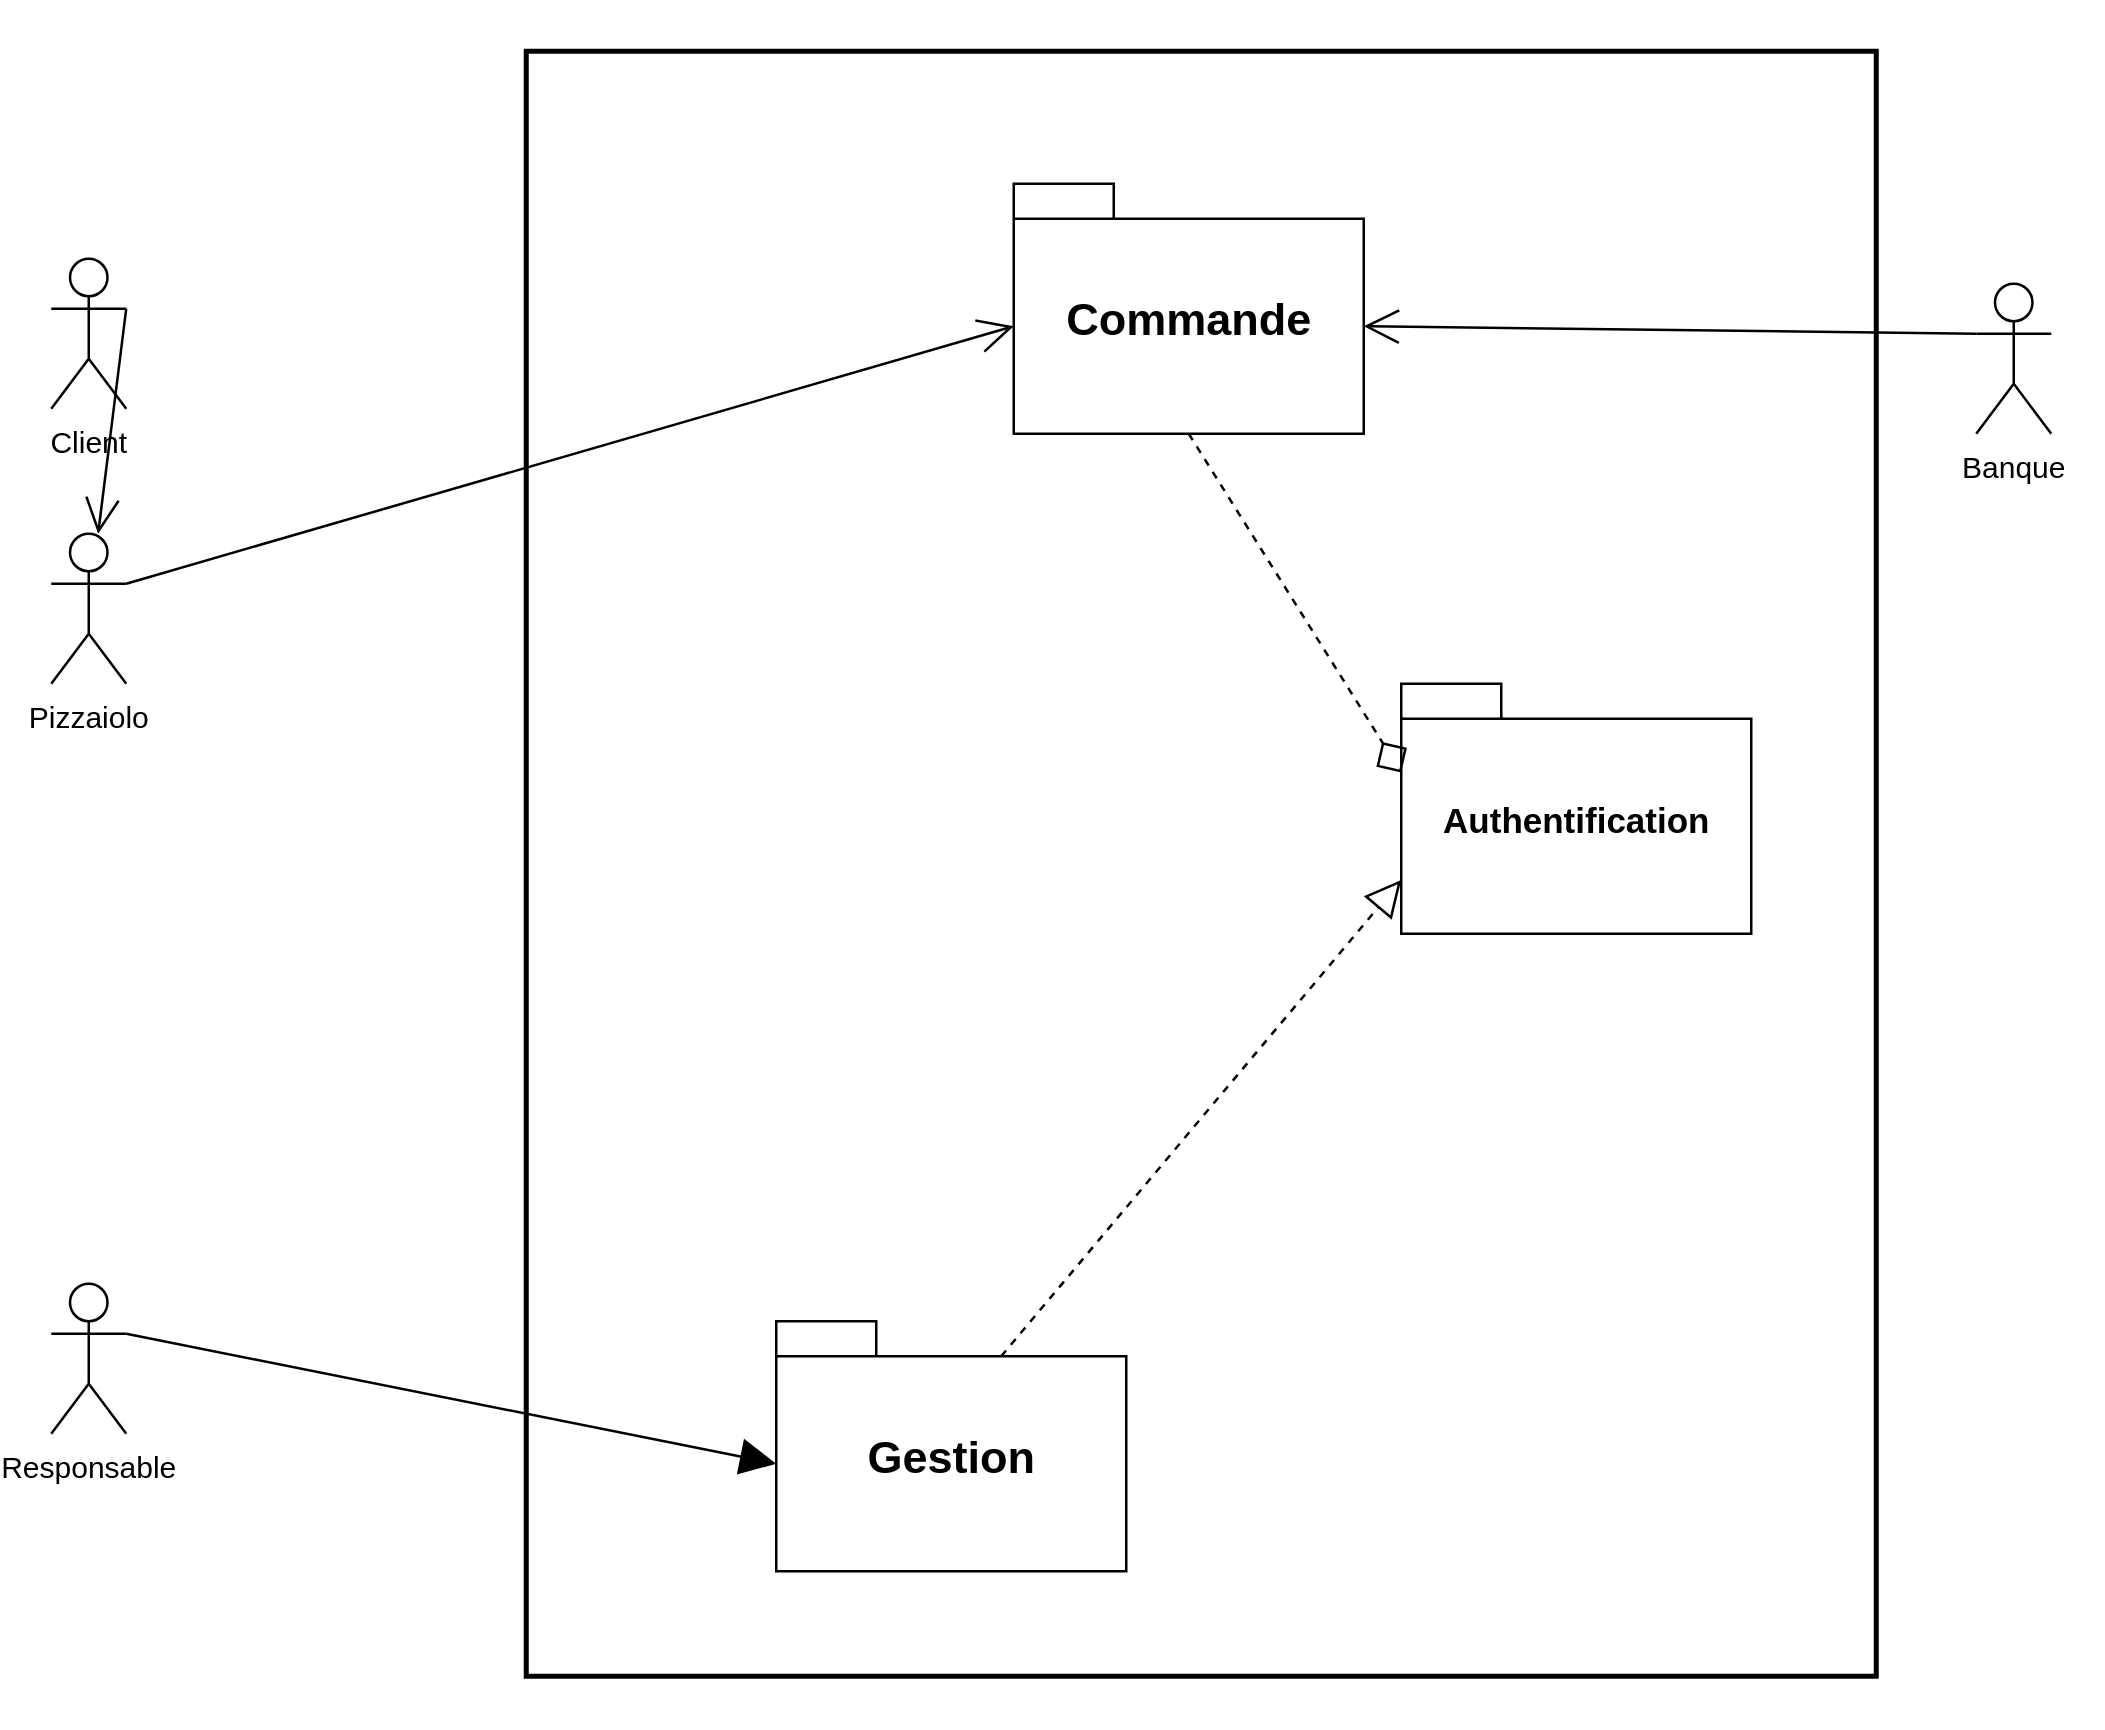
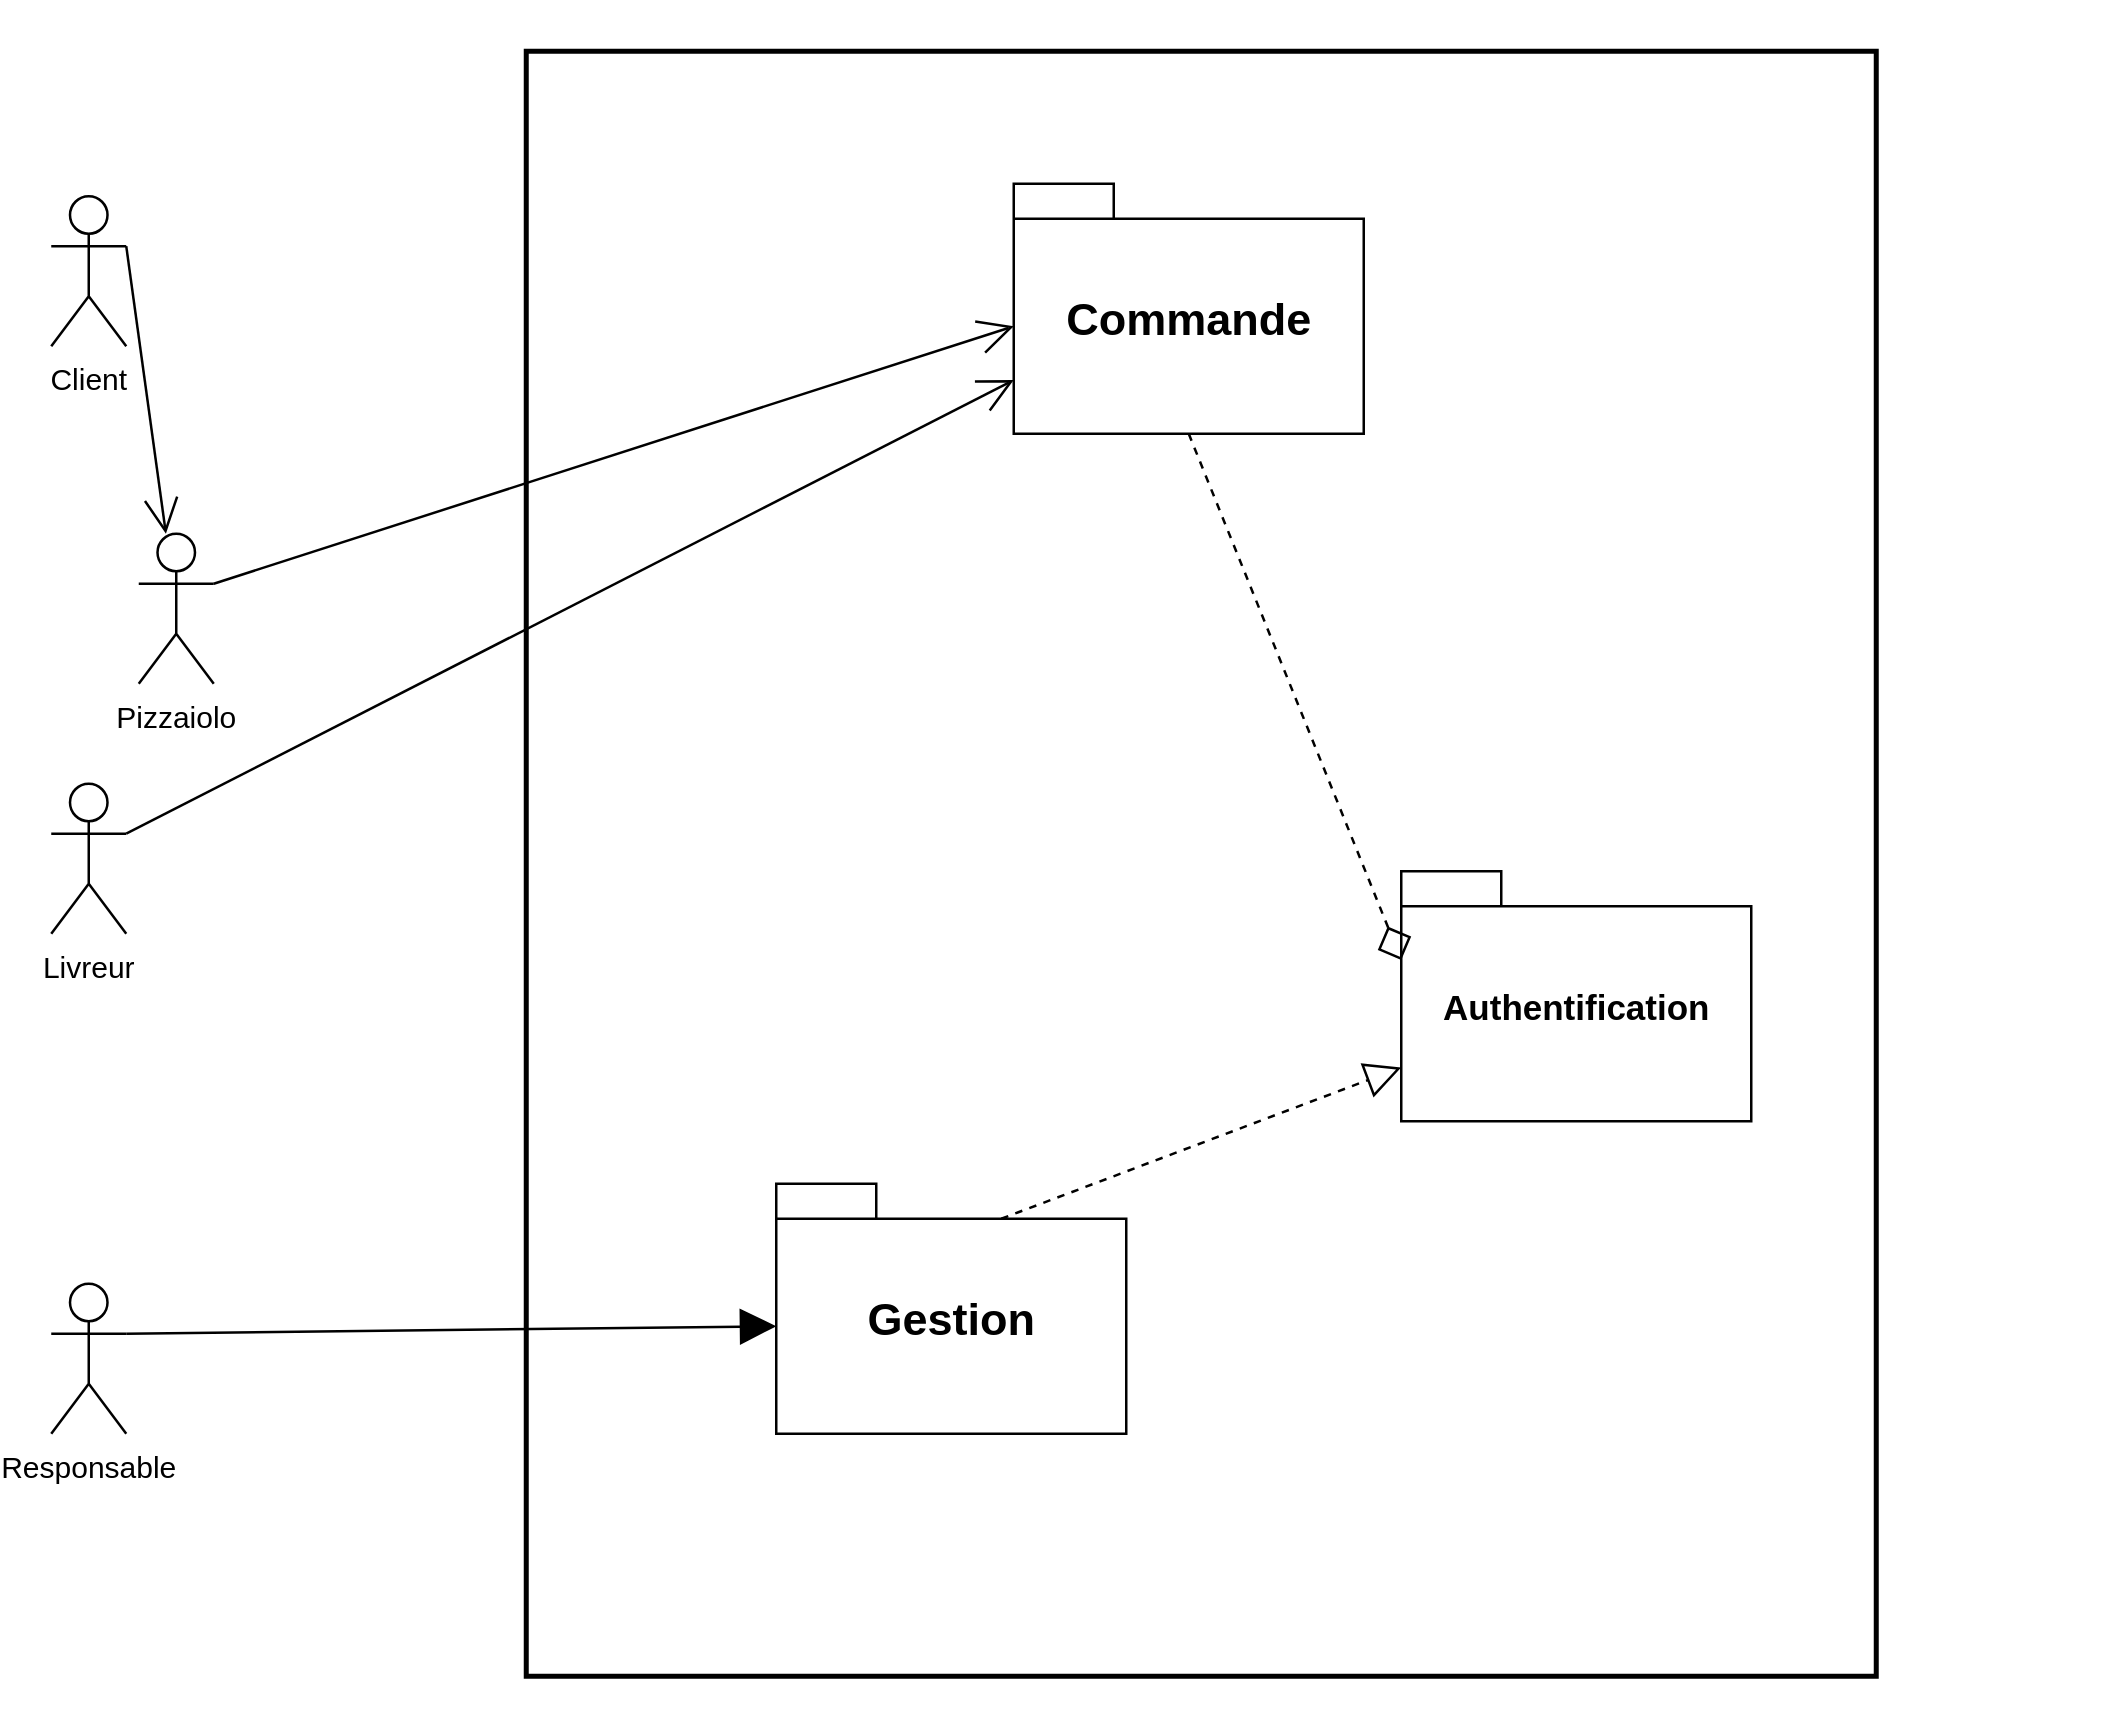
(1673, 330) -> none
(89, 334) -> (89, 271)
(2014, 359) -> none
none -> (568, 608)
(89, 609) -> (176, 609)
(1576, 809) -> (1576, 996)
none -> (89, 859)
(951, 1446) -> (951, 1309)
